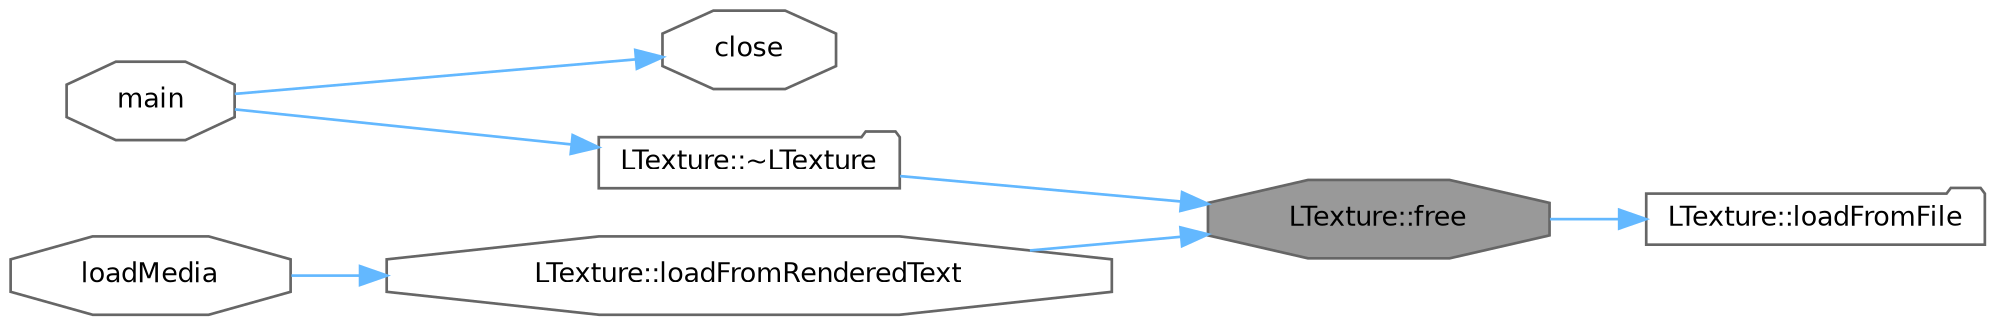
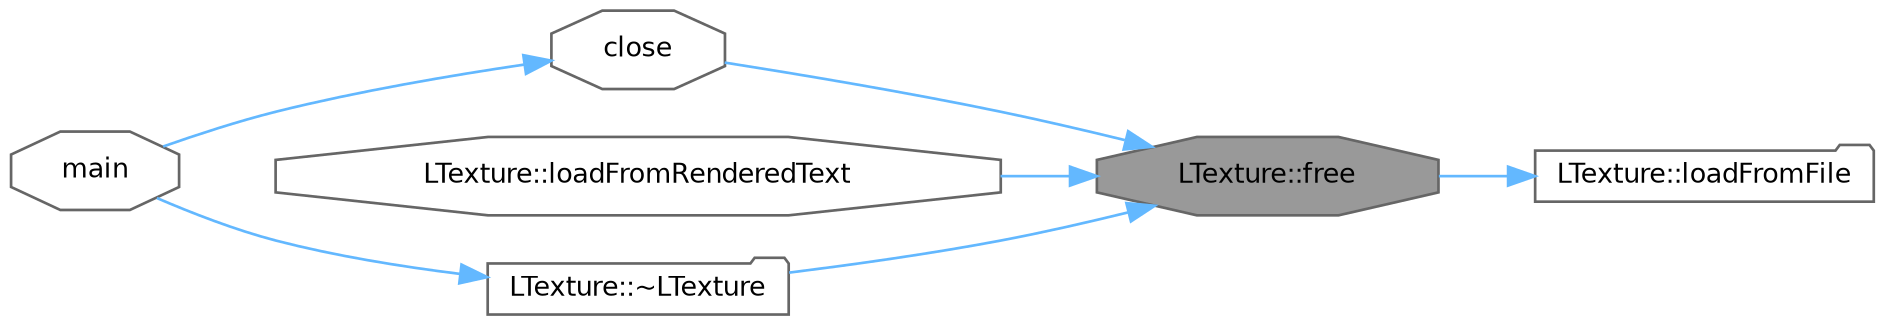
none -> (926, 97)
(151, 276) -> none
